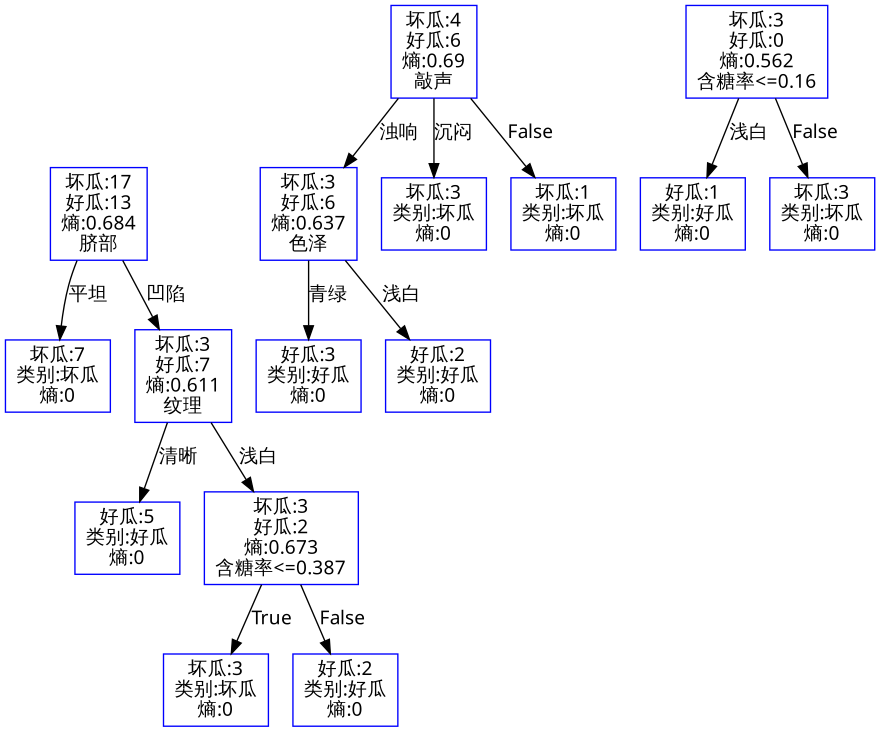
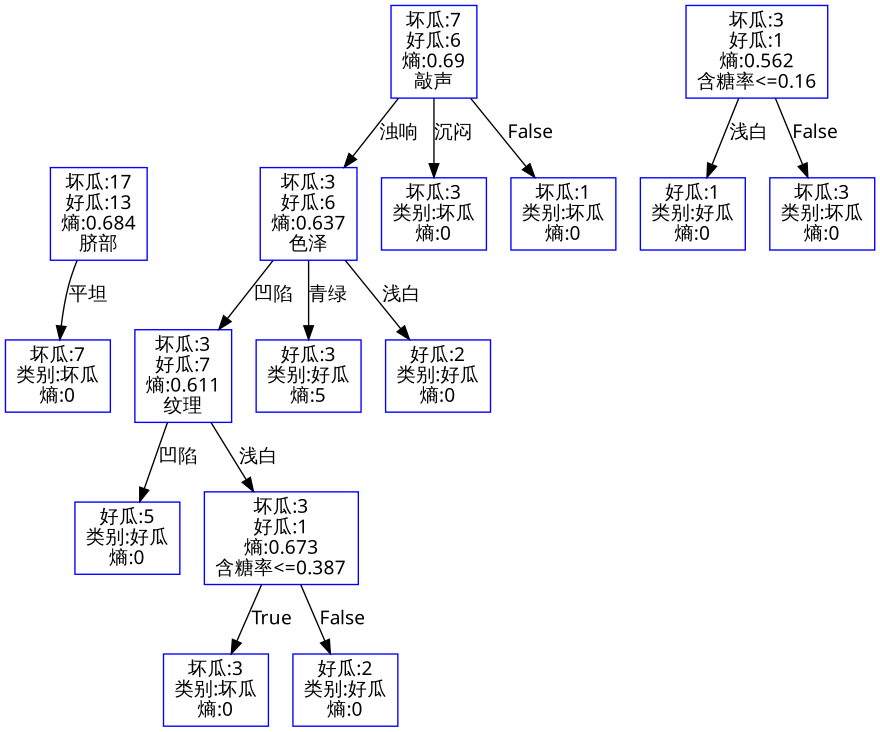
(434, 52) -> (434, 52)
(757, 52) -> (757, 52)
(138, 289) -> (250, 289)
(309, 376) -> (309, 376)
(178, 457) -> (178, 457)
(281, 538) -> (281, 538)
